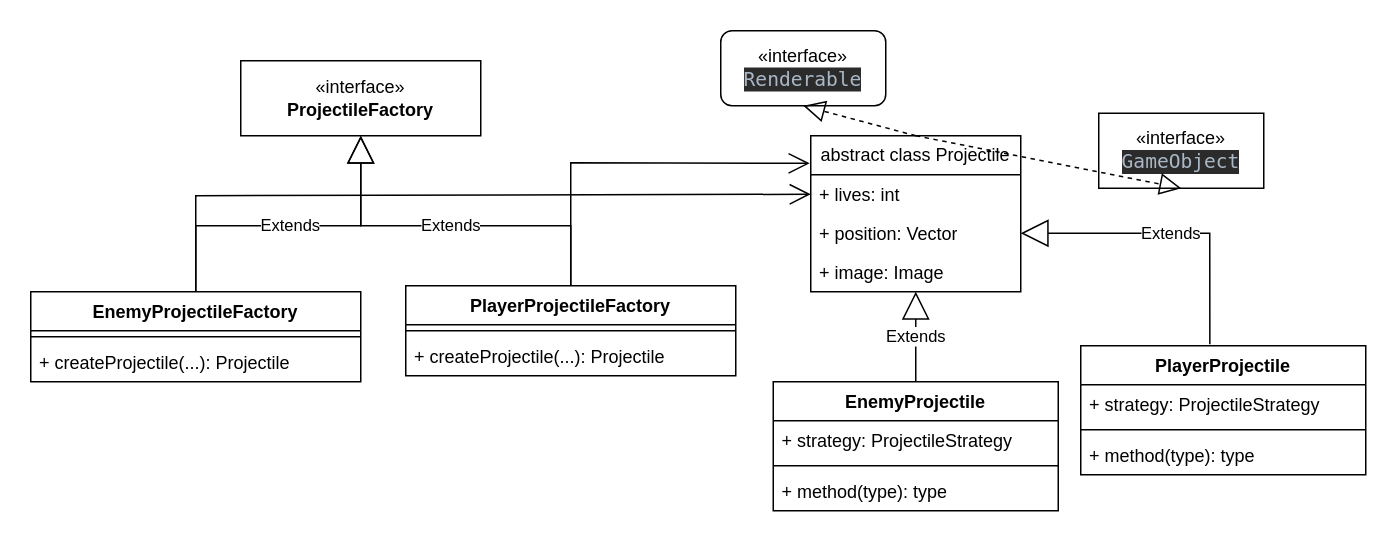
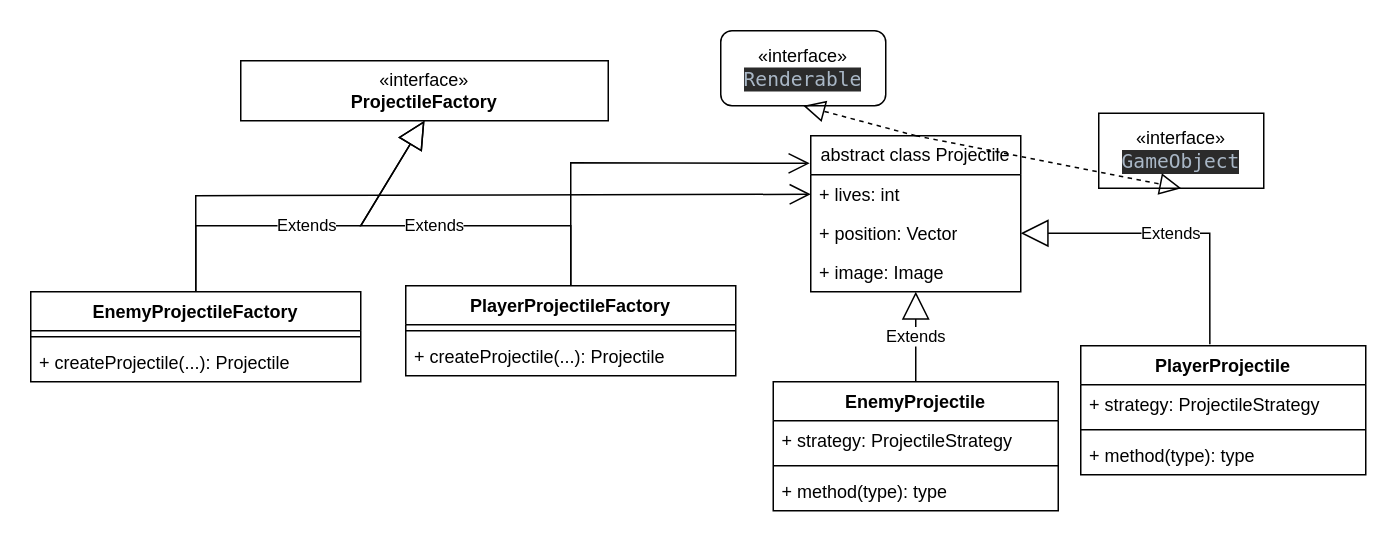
(361, 98) -> (425, 91)
